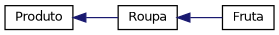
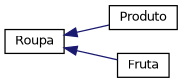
(102, 18) -> (93, 29)
